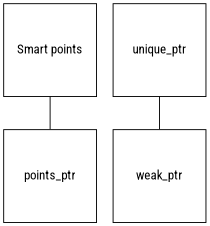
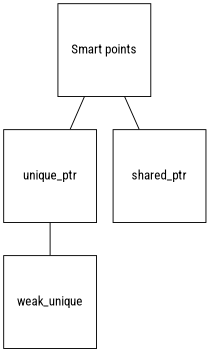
none -> (77, 113)
(50, 176) -> (160, 176)
(160, 176) -> (50, 302)
